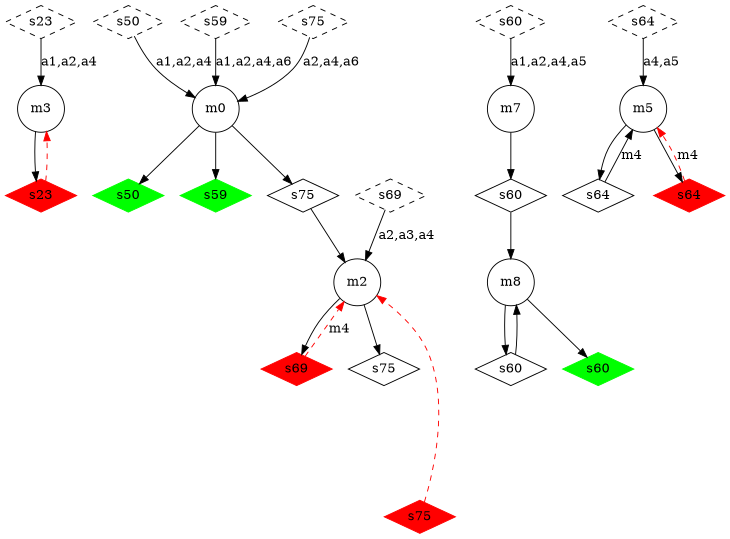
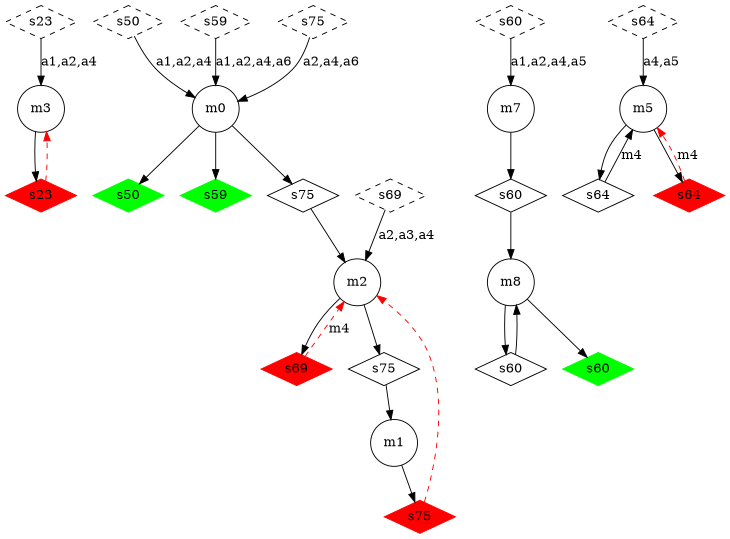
none -> (394, 443)
